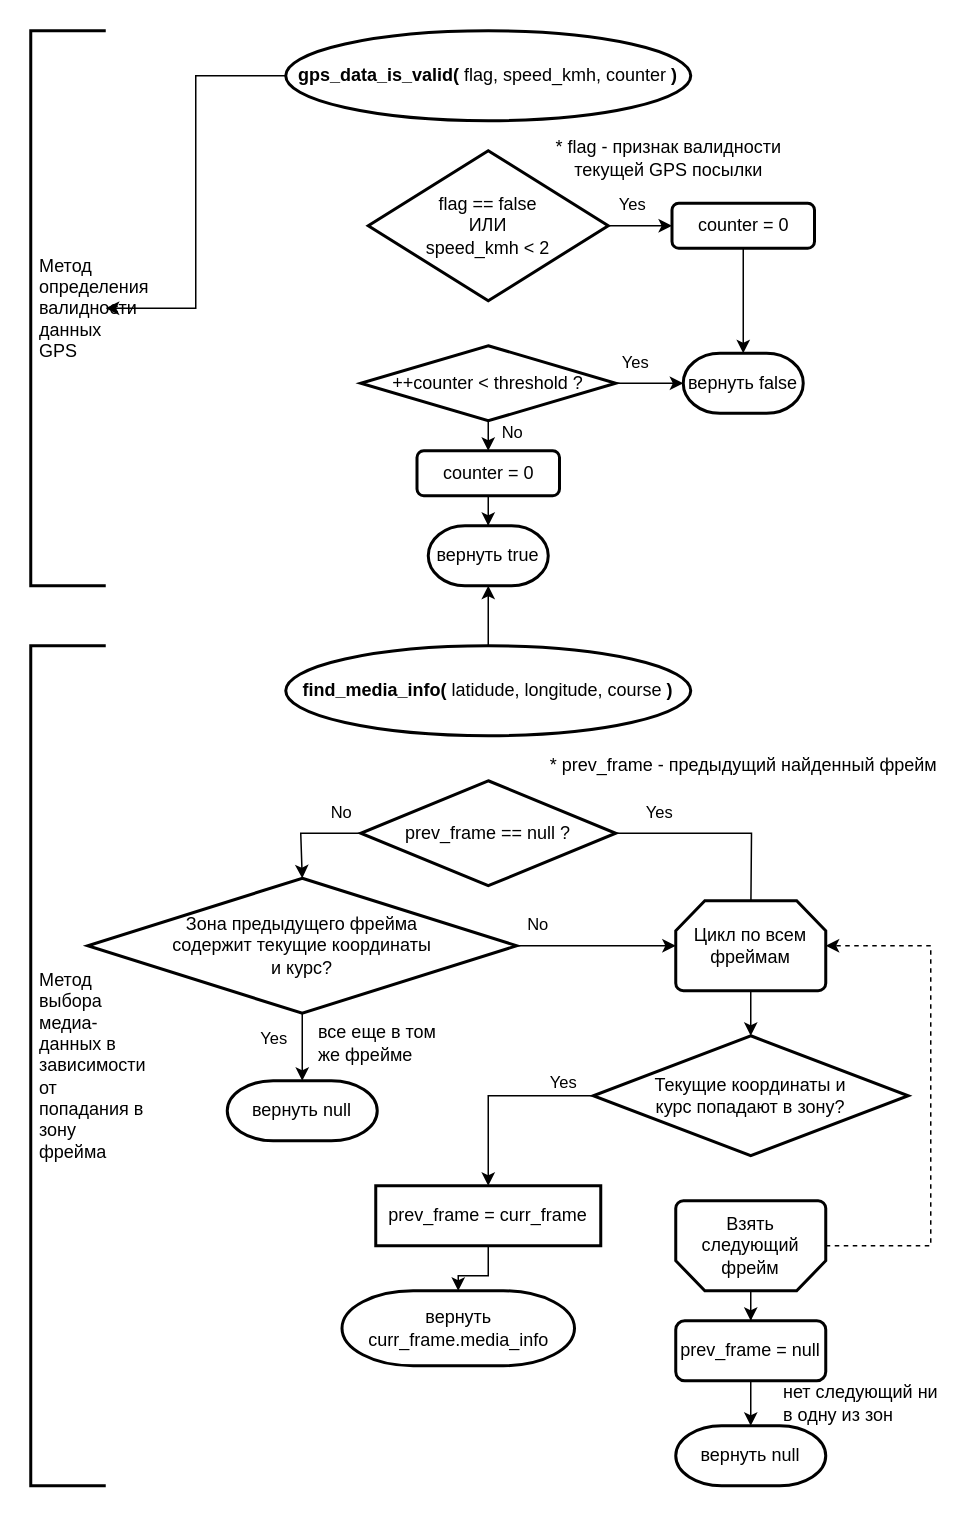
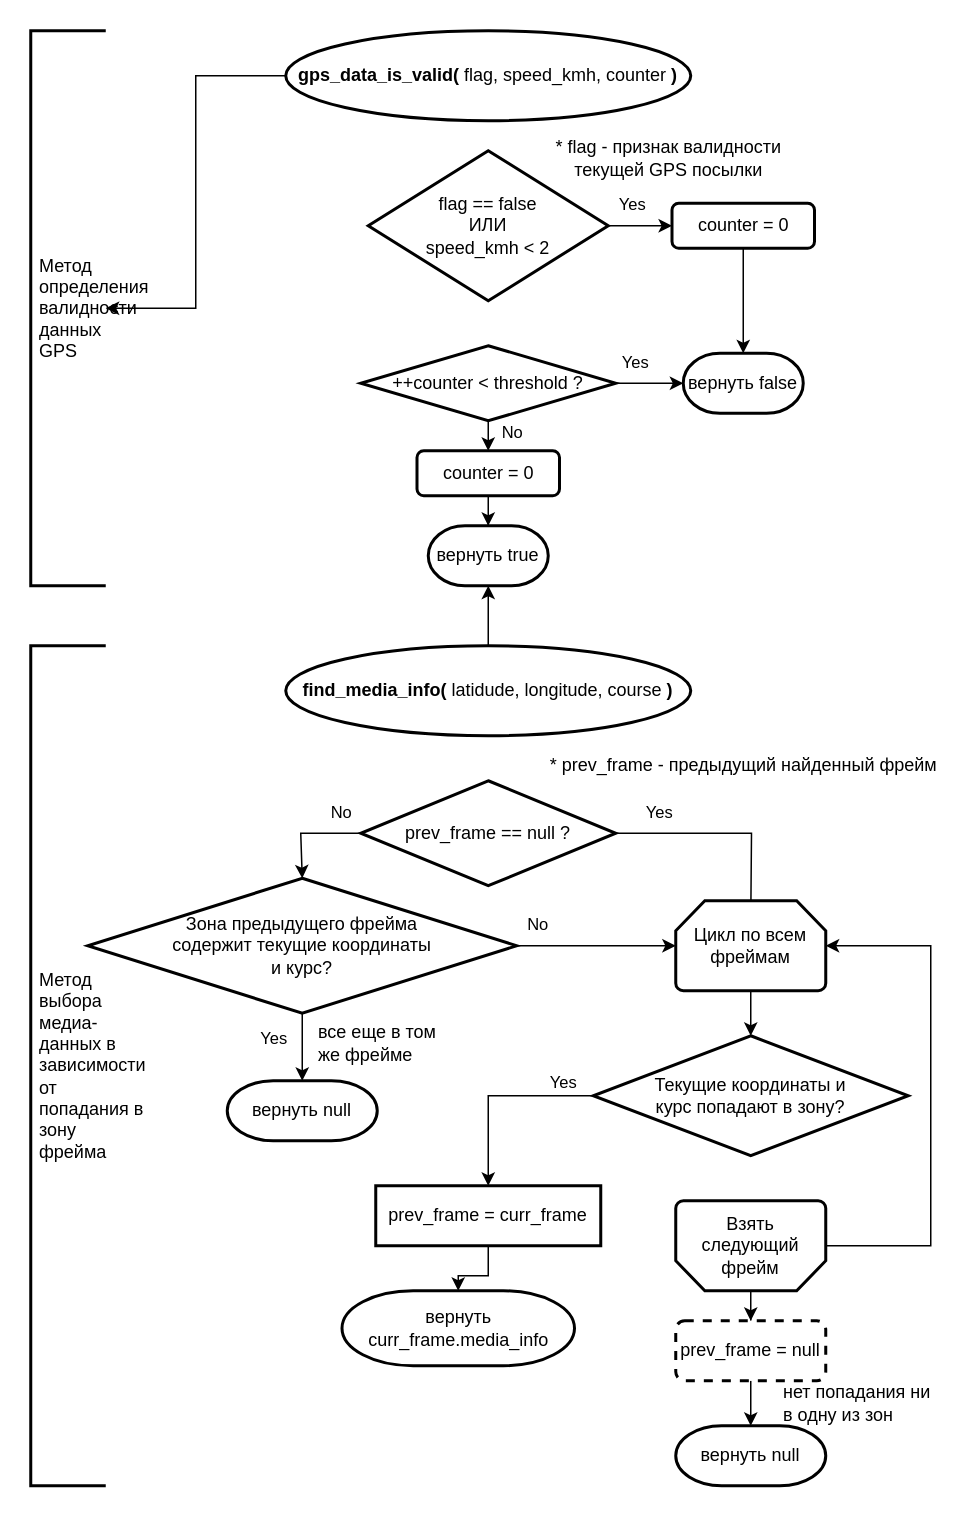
(931, 1102) -> (931, 1102)
(751, 1351) -> (751, 1351)
(860, 1403) -> (860, 1403)
